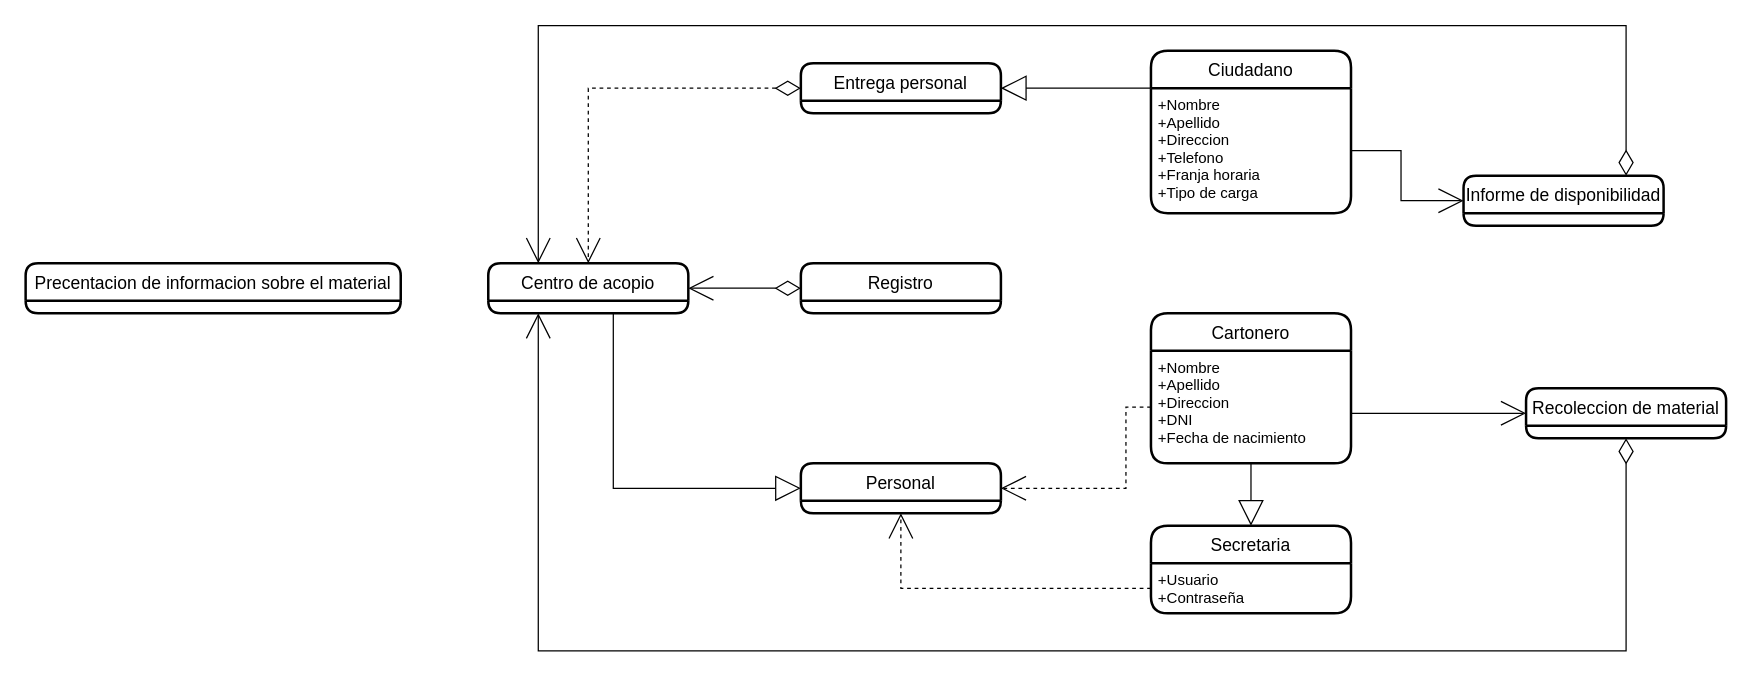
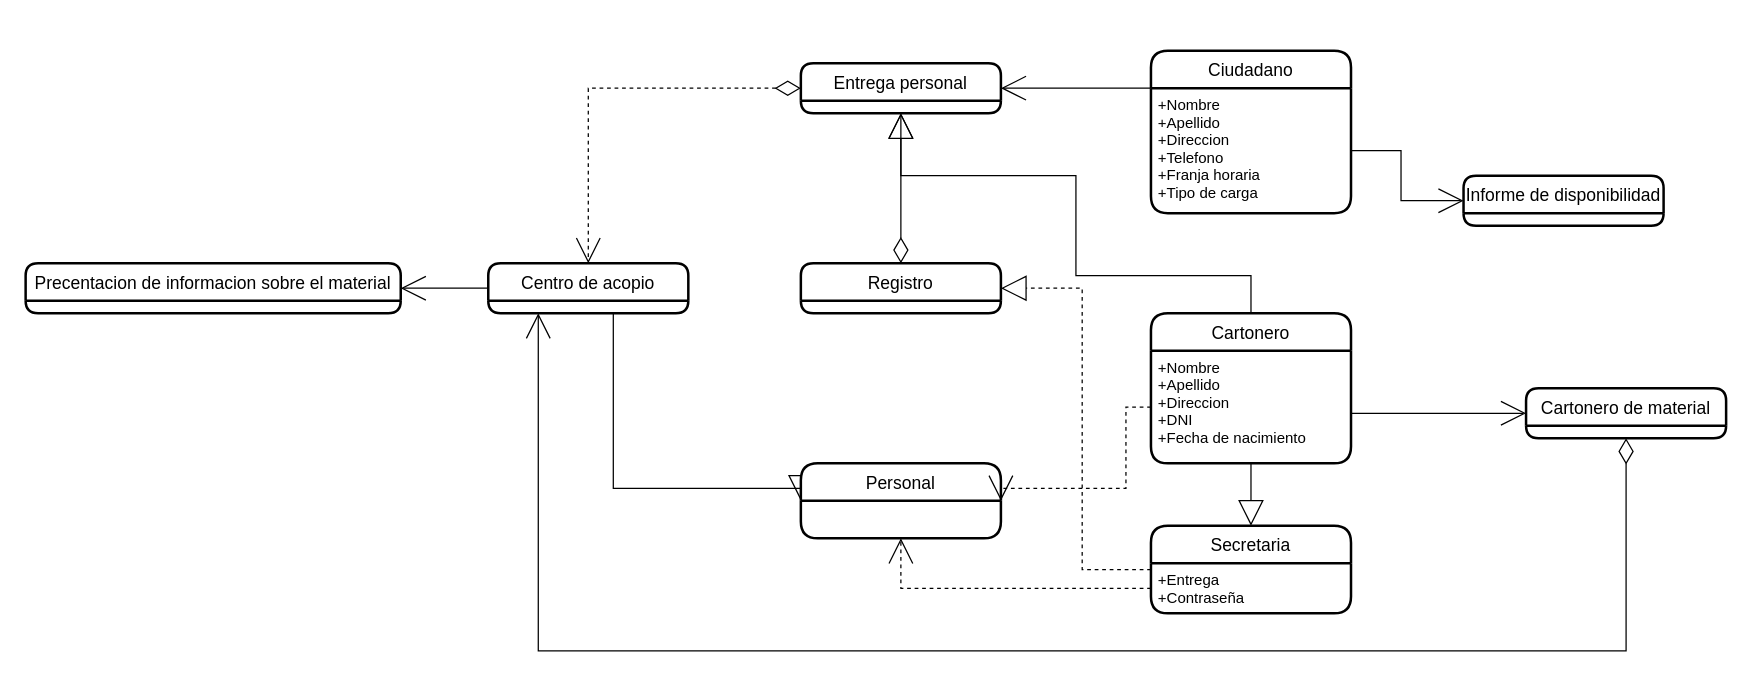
(1027, 26) -> none
(1027, 88) -> (1015, 88)
none -> (1076, 245)
none -> (446, 288)
(733, 288) -> (901, 208)
(1625, 408) -> (1625, 408)
none -> (1082, 433)
(901, 488) -> (901, 501)
(1189, 580) -> (1191, 580)
